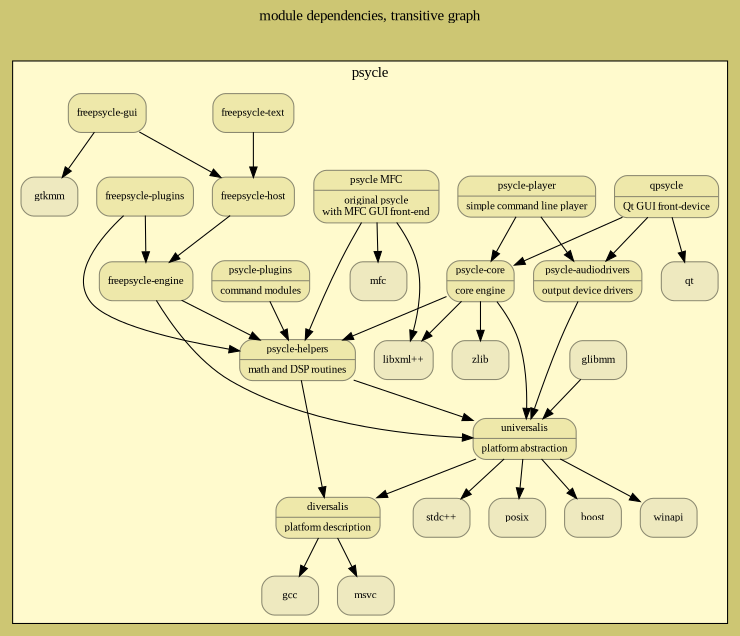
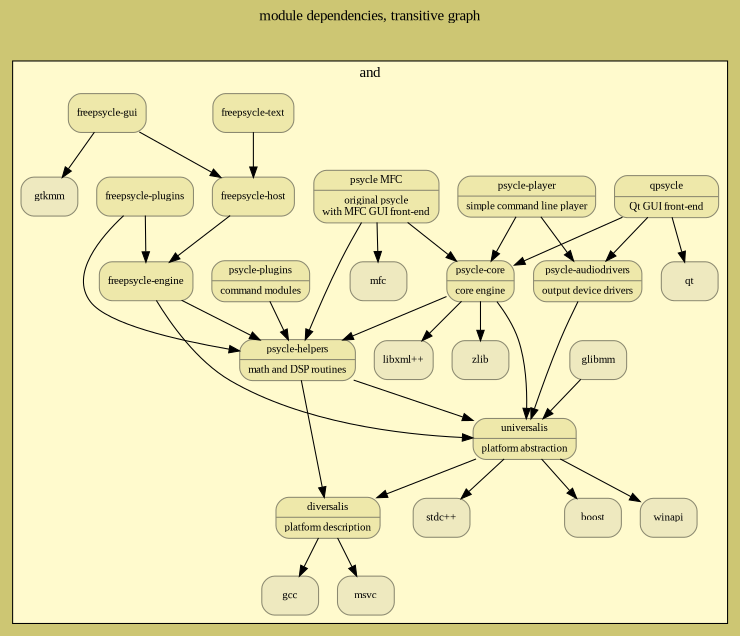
(370, 73) -> (370, 73)
(667, 207) -> (667, 207)
(419, 274) -> (428, 238)
(517, 518) -> none
